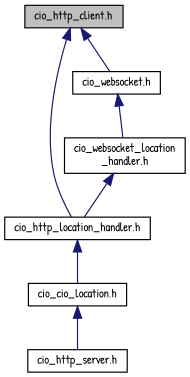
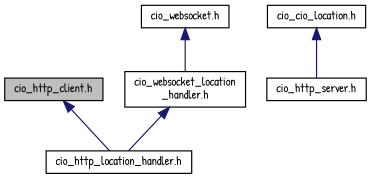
(99, 55) -> none
(78, 268) -> none
